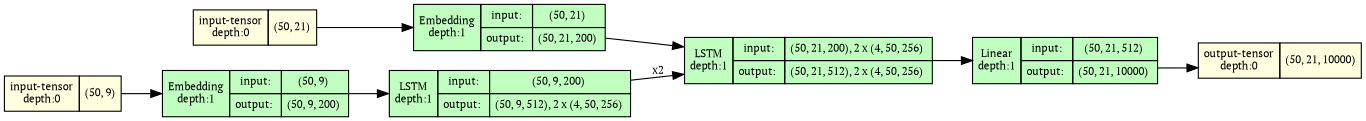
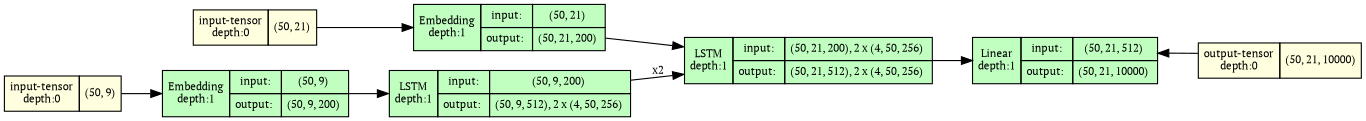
(1172, 68) -> (1183, 53)
